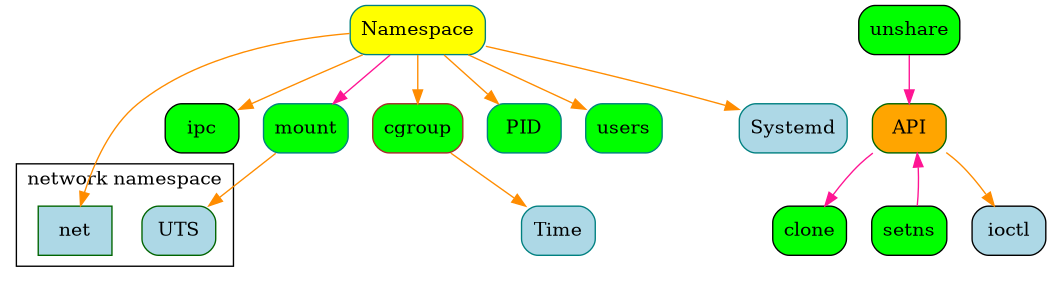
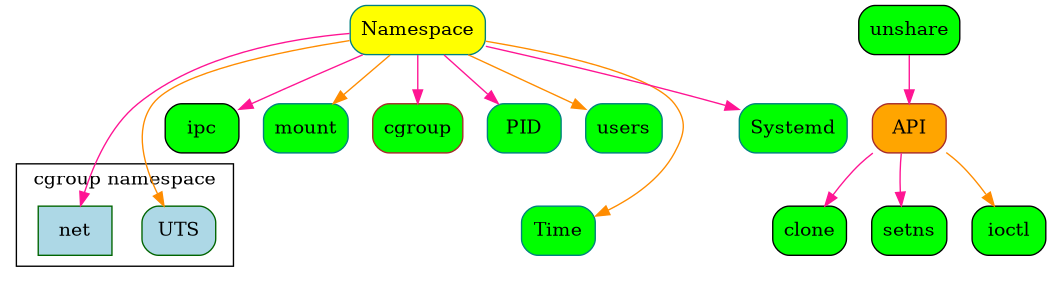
(190, 72) -> (213, 63)
(418, 72) -> (418, 72)
(606, 74) -> (606, 74)
(367, 75) -> (367, 75)
(466, 75) -> (466, 75)
(307, 79) -> (307, 79)
(793, 128) -> (793, 128)
(909, 128) -> (909, 128)
(248, 175) -> (216, 70)
(482, 175) -> (672, 101)
(125, 180) -> (125, 180)
(918, 187) -> (900, 173)
(558, 231) -> (558, 231)
(1009, 231) -> (1009, 231)
